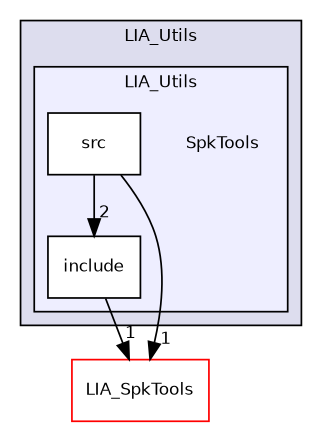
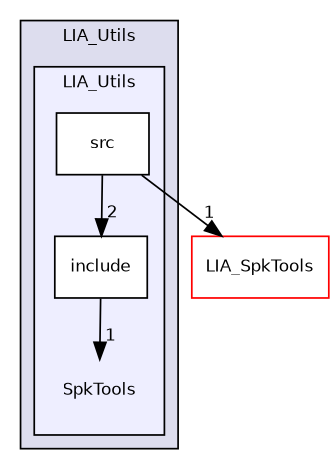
(114, 321) -> (100, 320)
